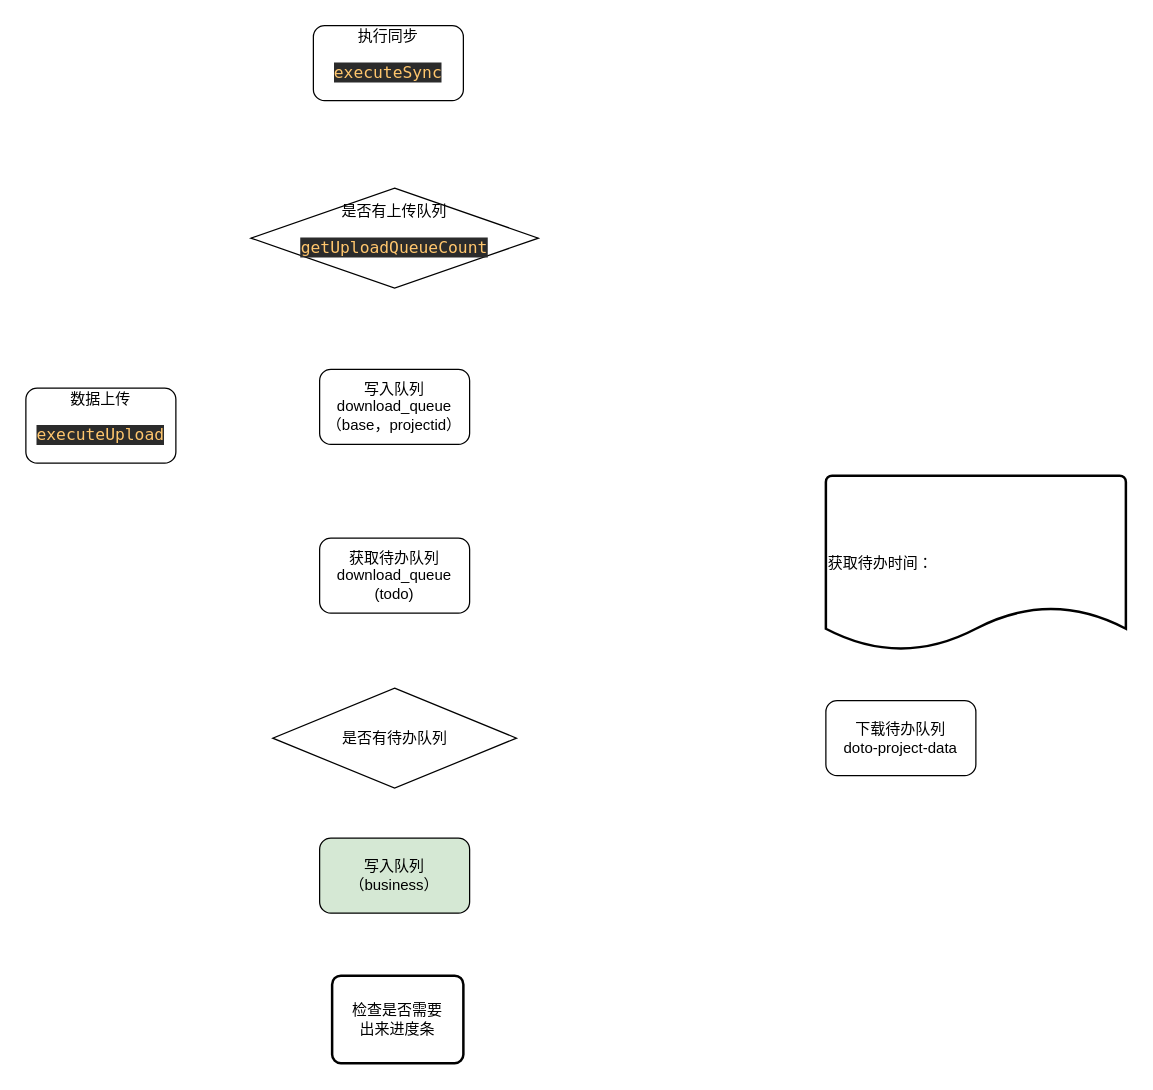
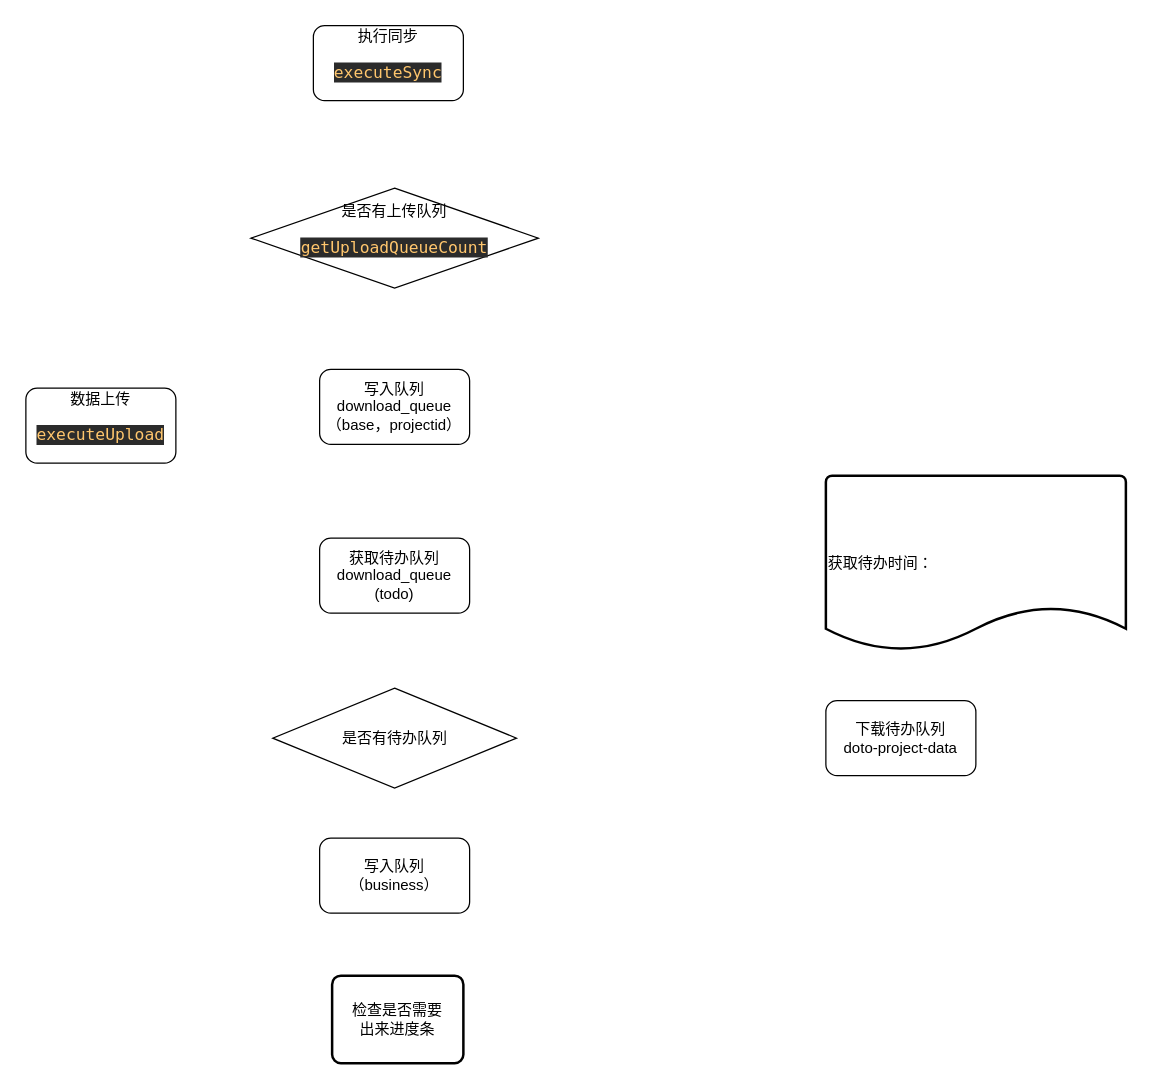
(394, 876) -> (394, 876)
